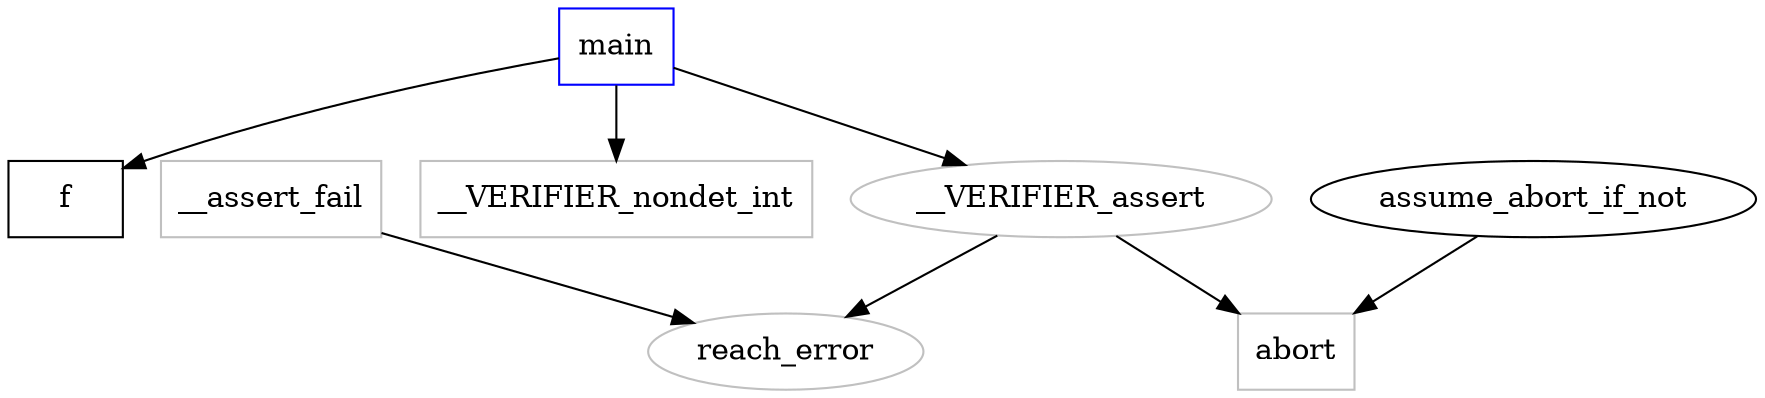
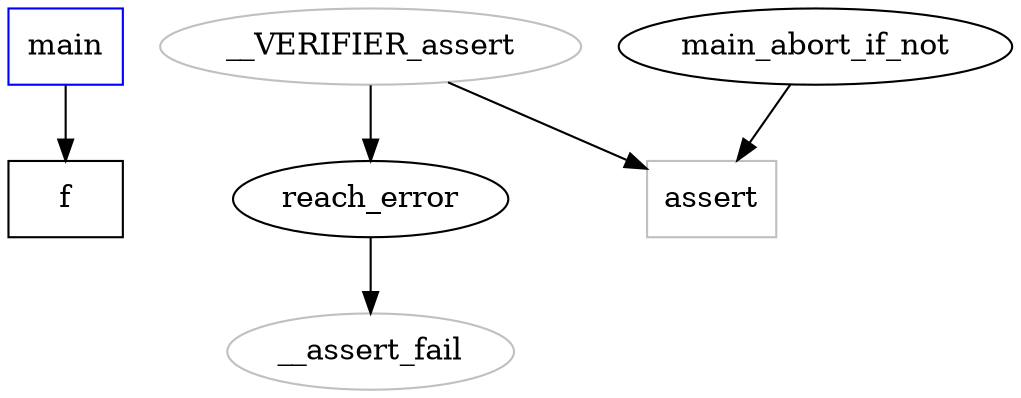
(809, 113) -> none
(271, 199) -> (371, 352)
(616, 199) -> none
(1533, 199) -> (815, 47)
(527, 275) -> (371, 265)
(786, 352) -> (371, 199)
(1296, 352) -> (712, 199)
